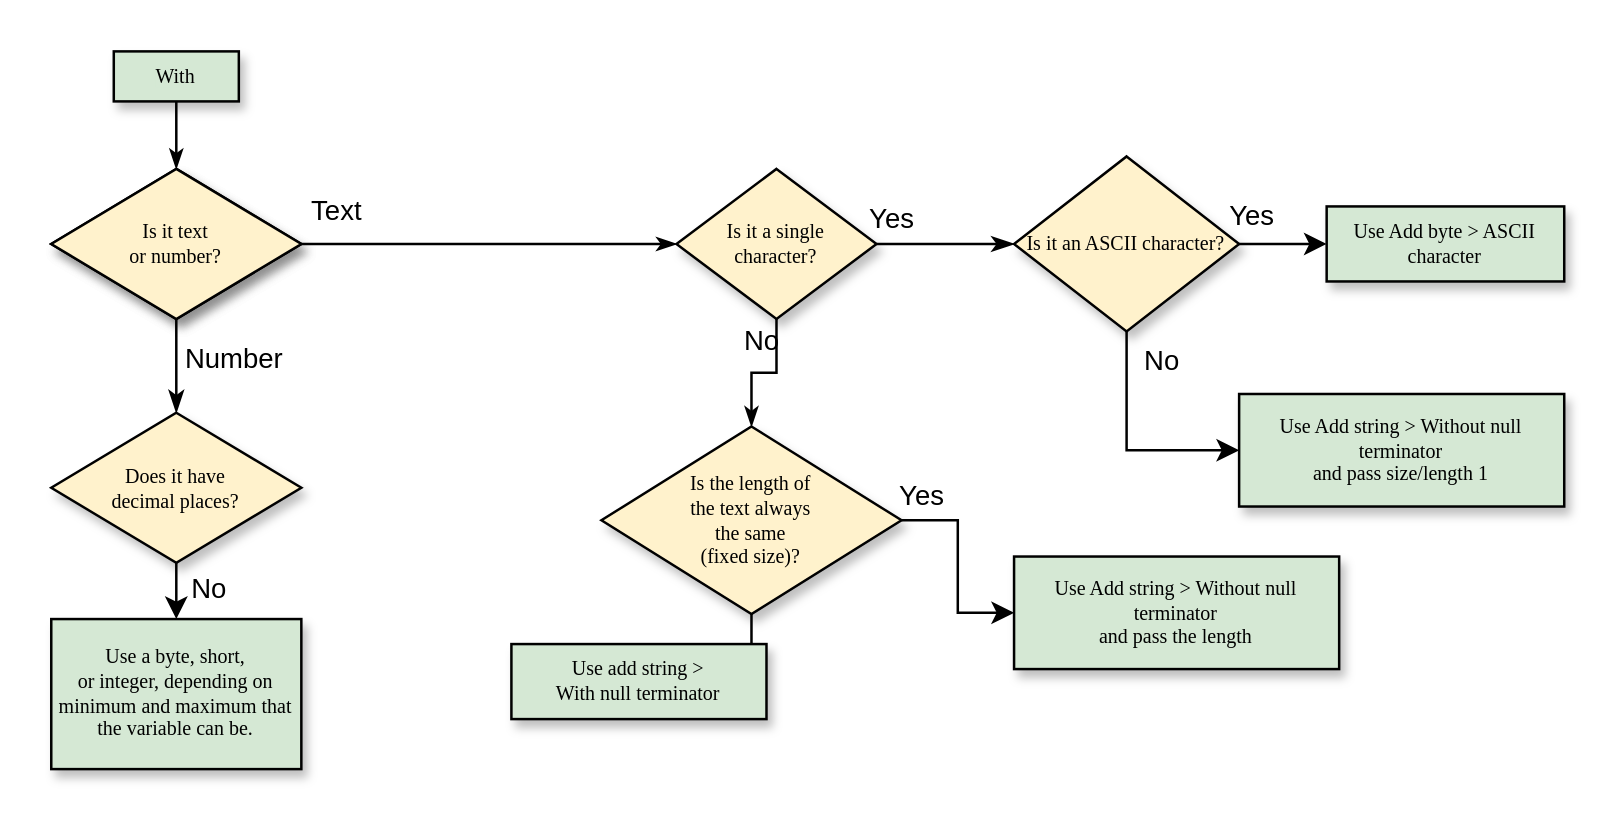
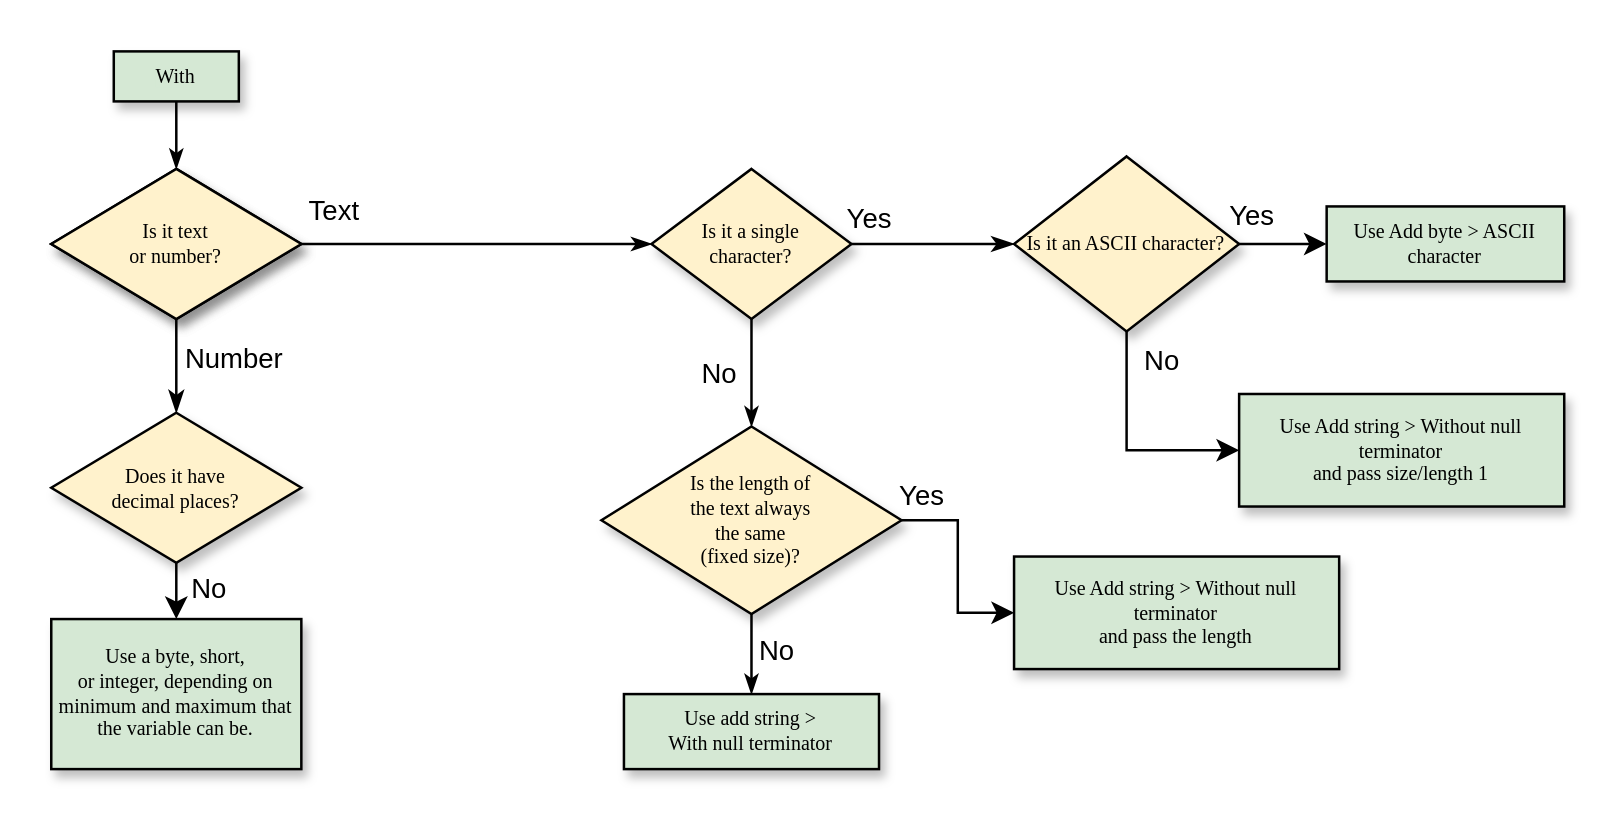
(776, 244) -> (751, 244)
(639, 681) -> (751, 731)
